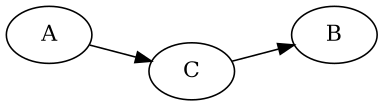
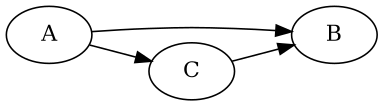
none -> (184, 28)
